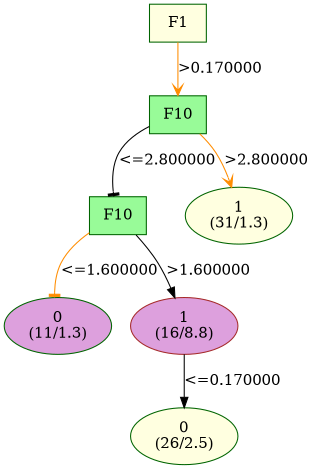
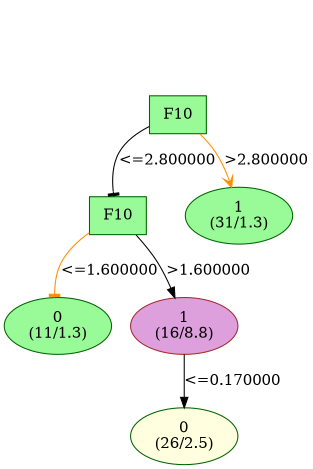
(178, 23) -> none
(239, 216) -> (239, 216)
(58, 326) -> (58, 326)
